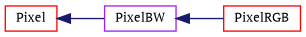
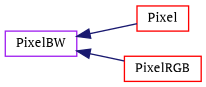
(87, 19) -> (113, 29)
